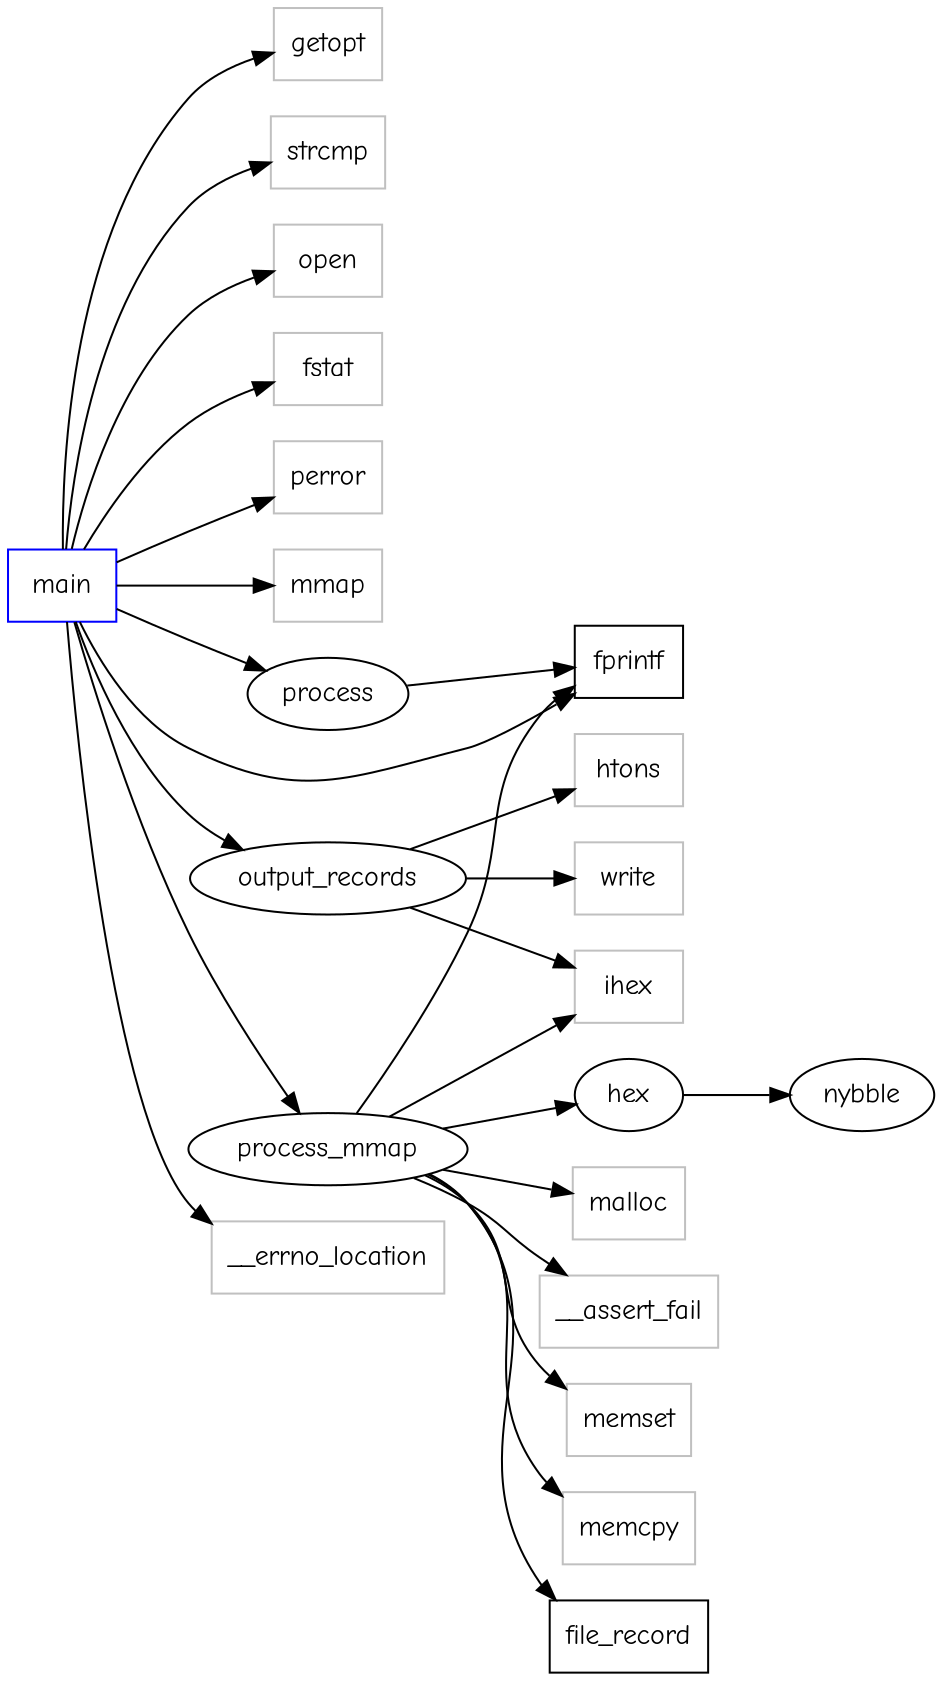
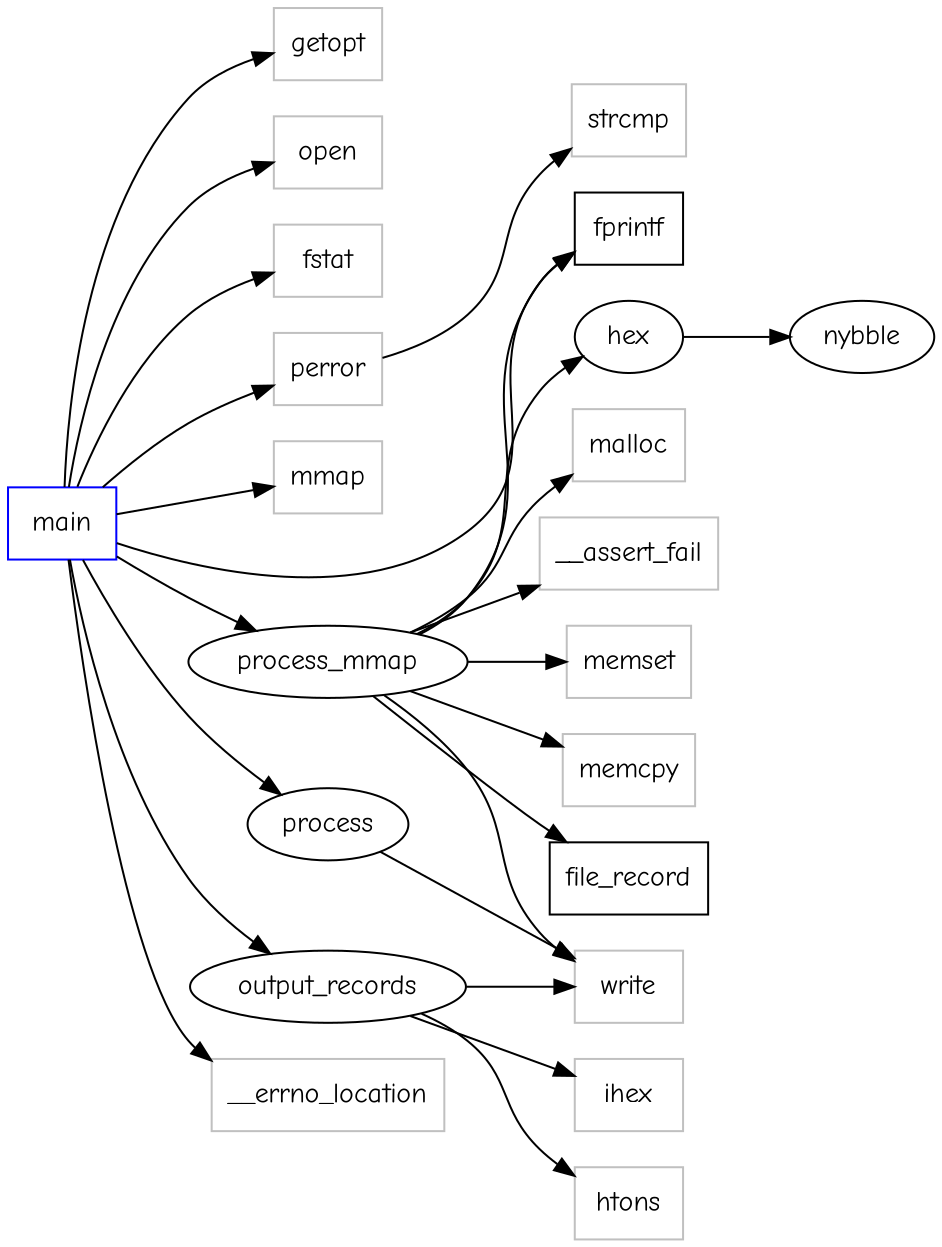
(113, 333) -> (493, 282)
(481, 678) -> (468, 900)
(473, 1071) -> (490, 810)
